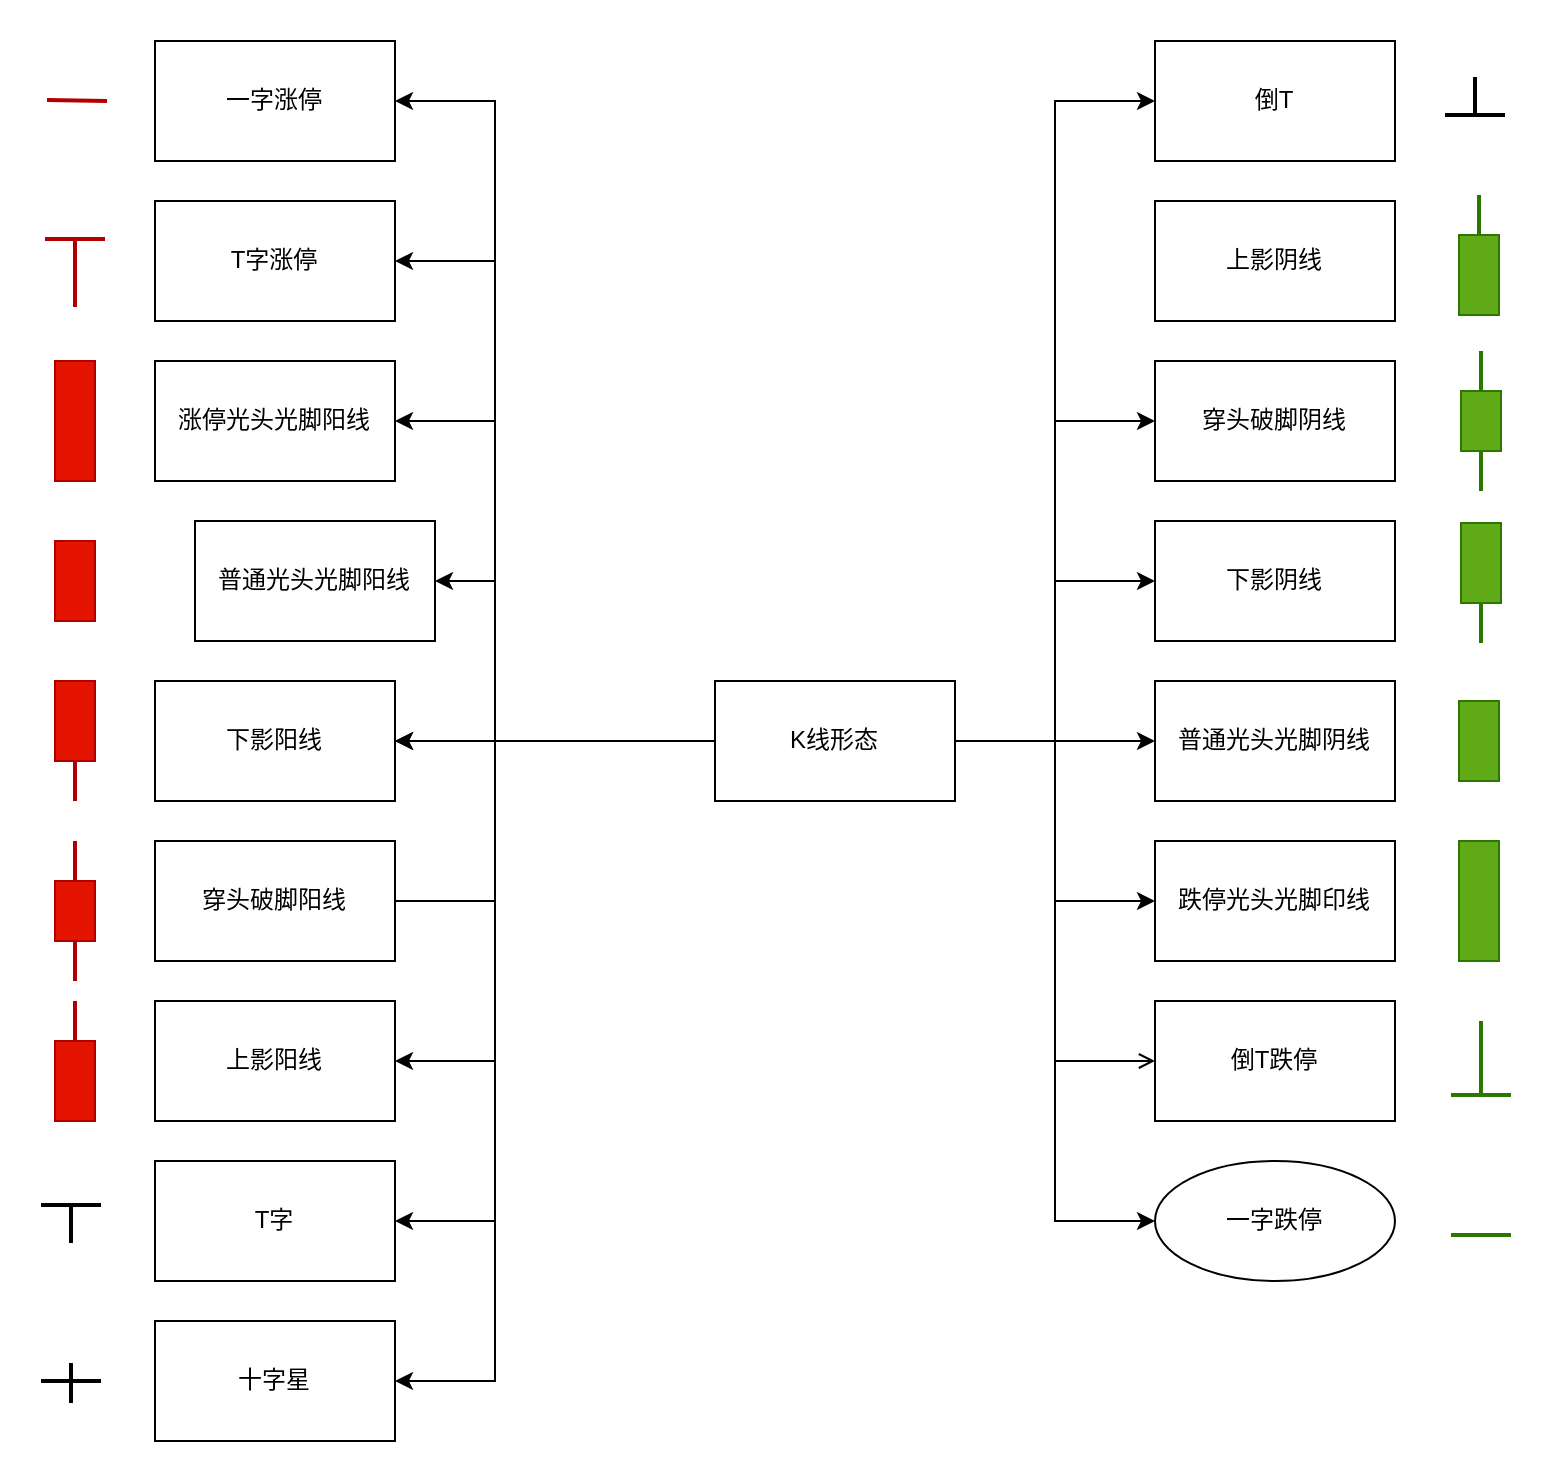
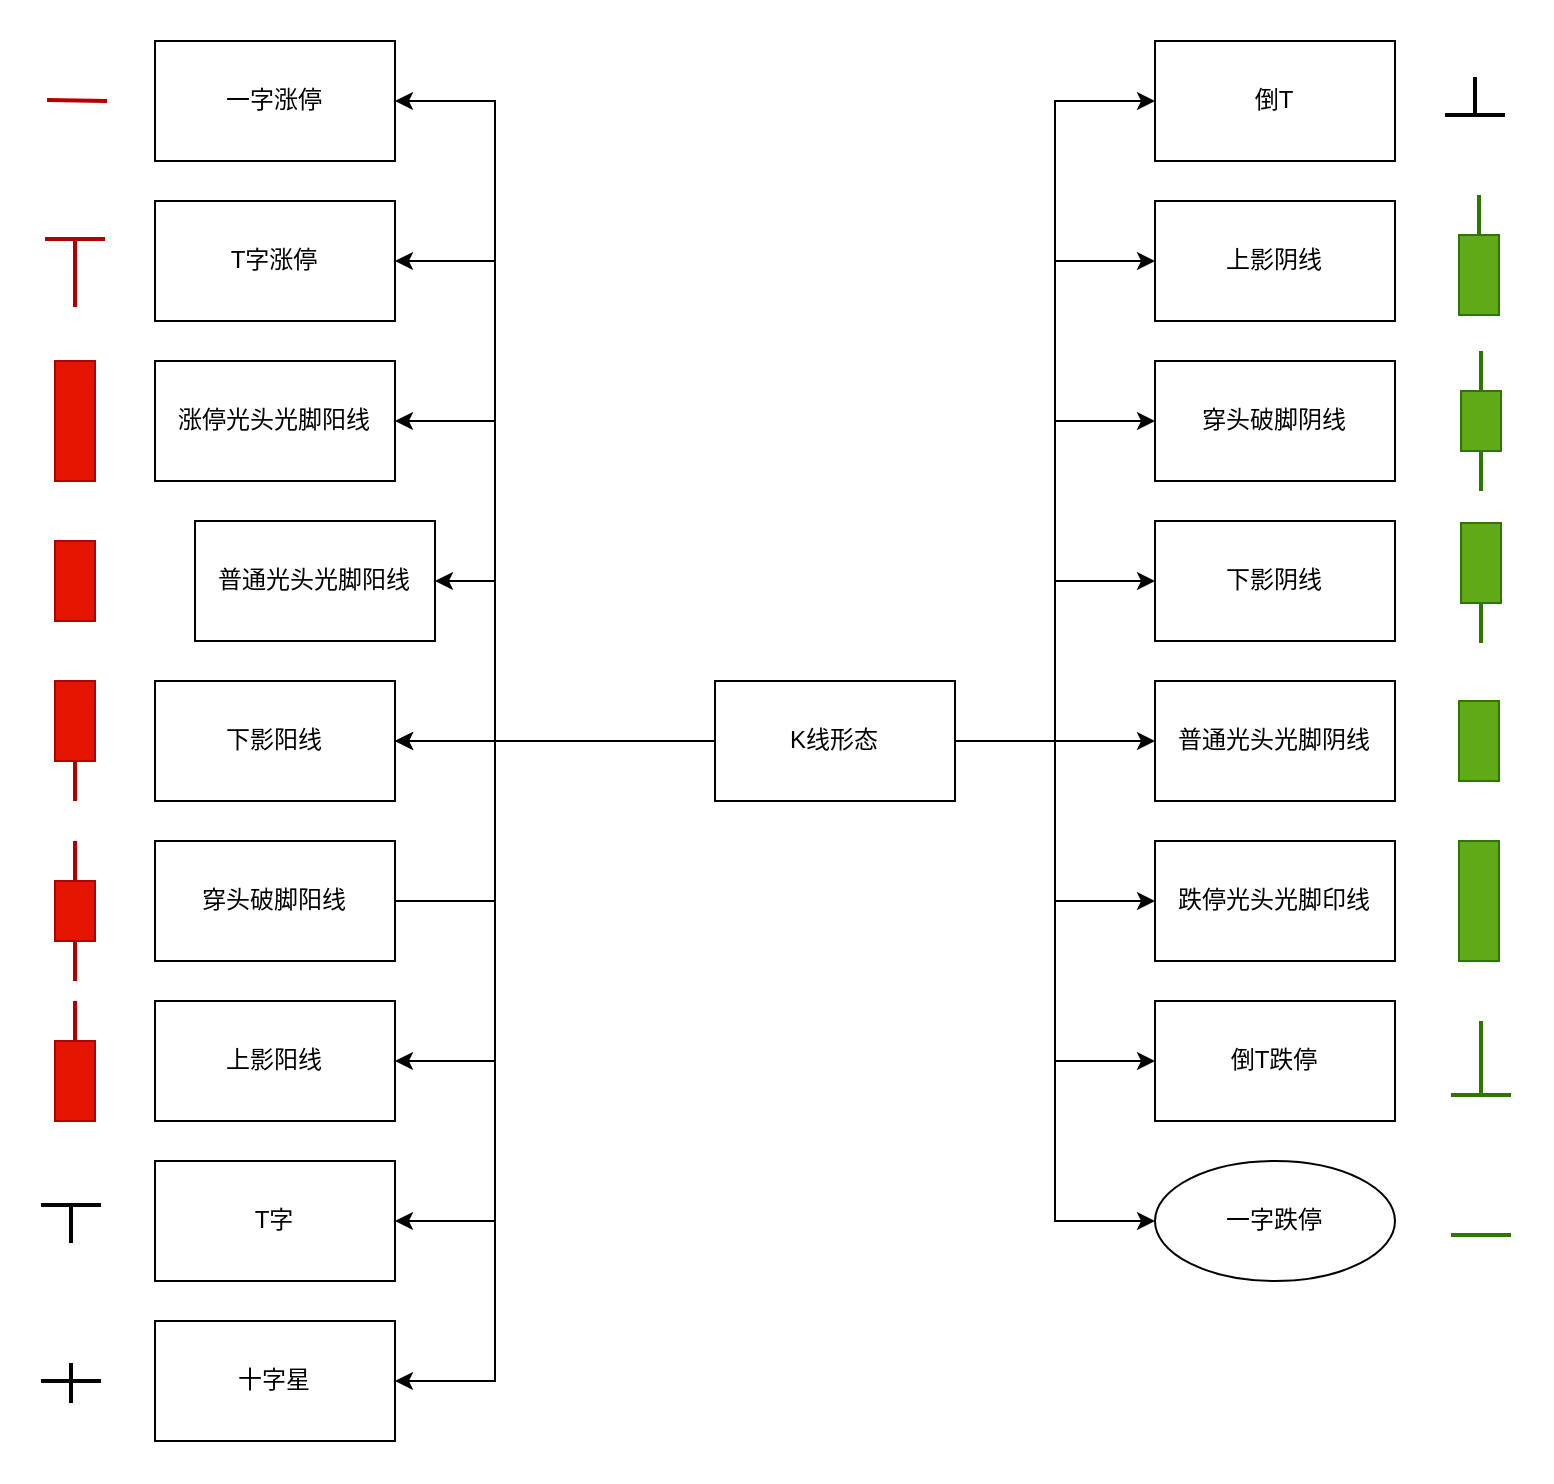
none -> (1100, 261)
(1142, 1061) -> (1140, 1061)
